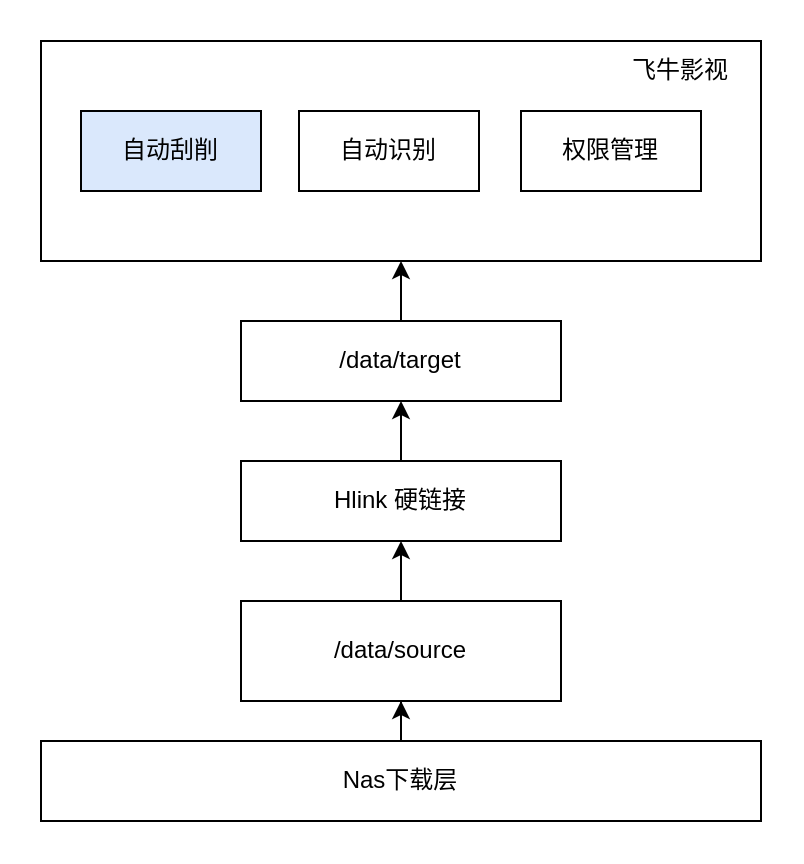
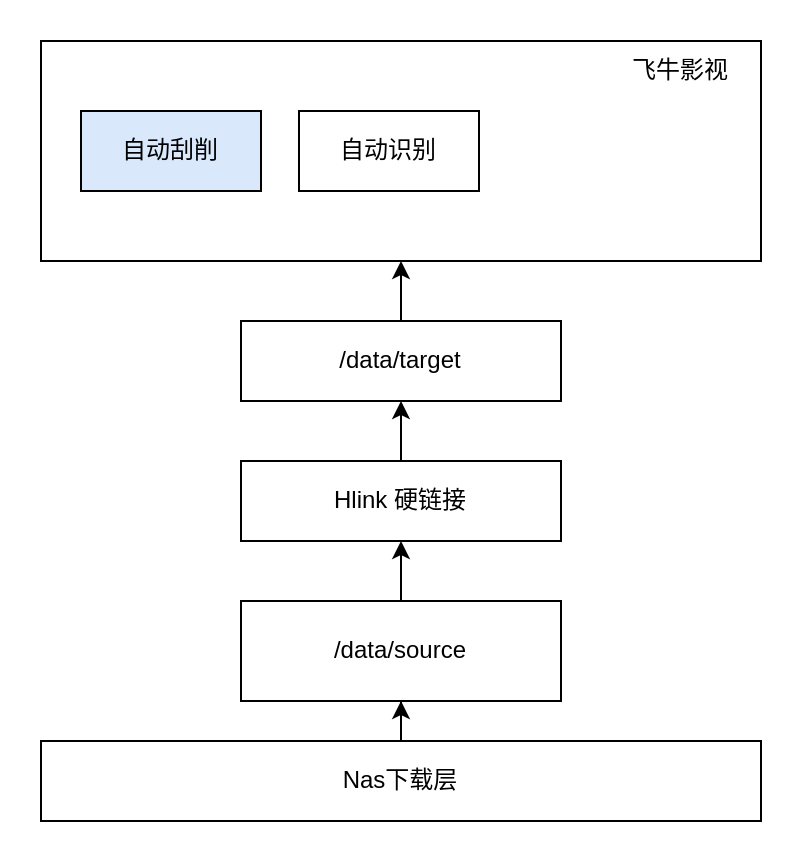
(611, 151) -> none
